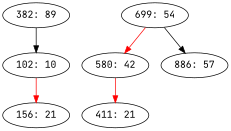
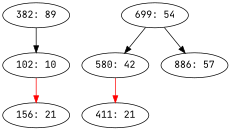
(137, 38) -> (137, 38)
